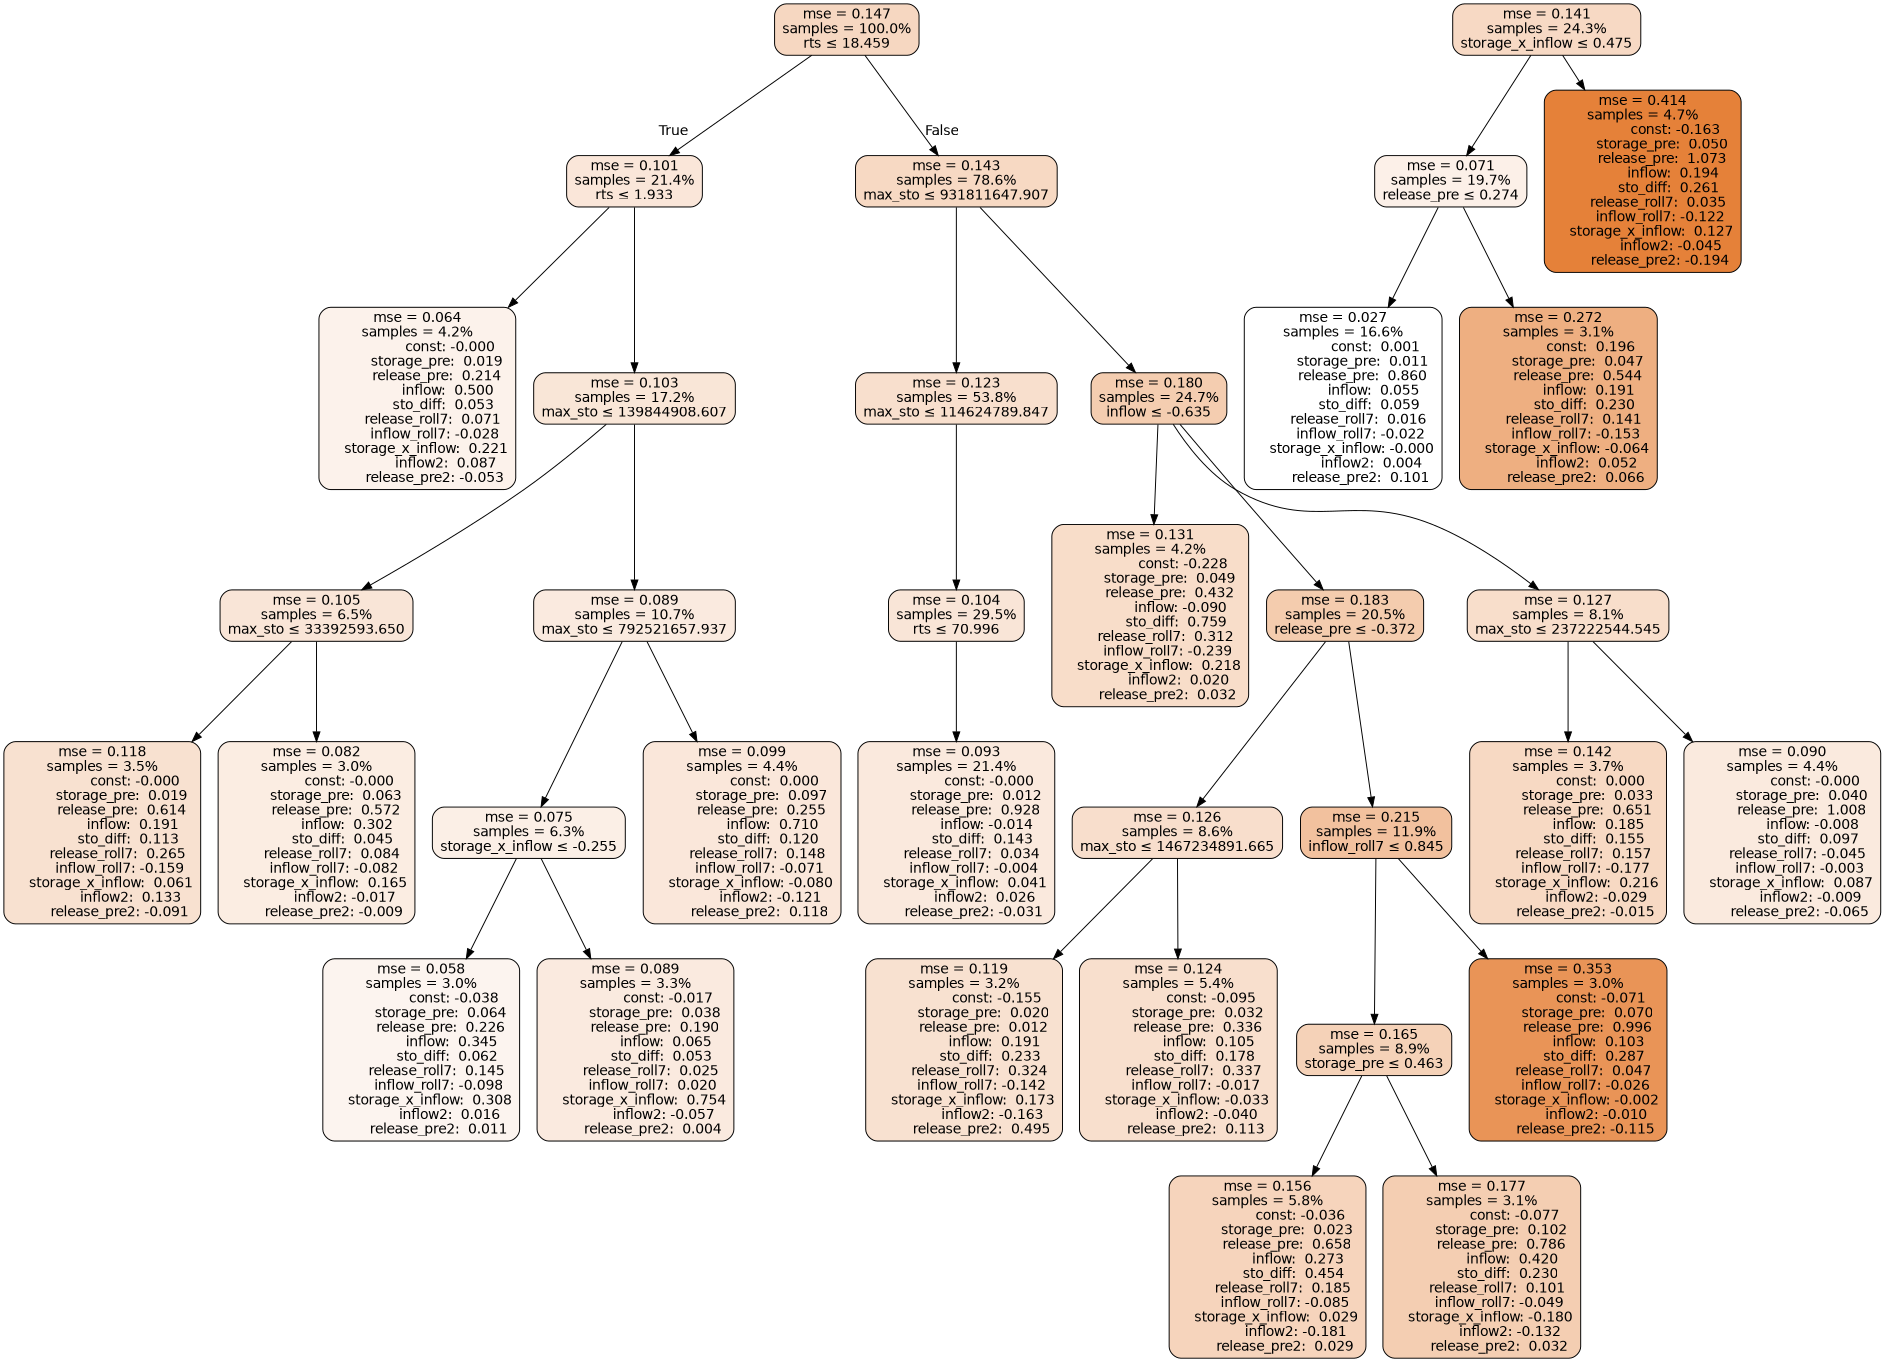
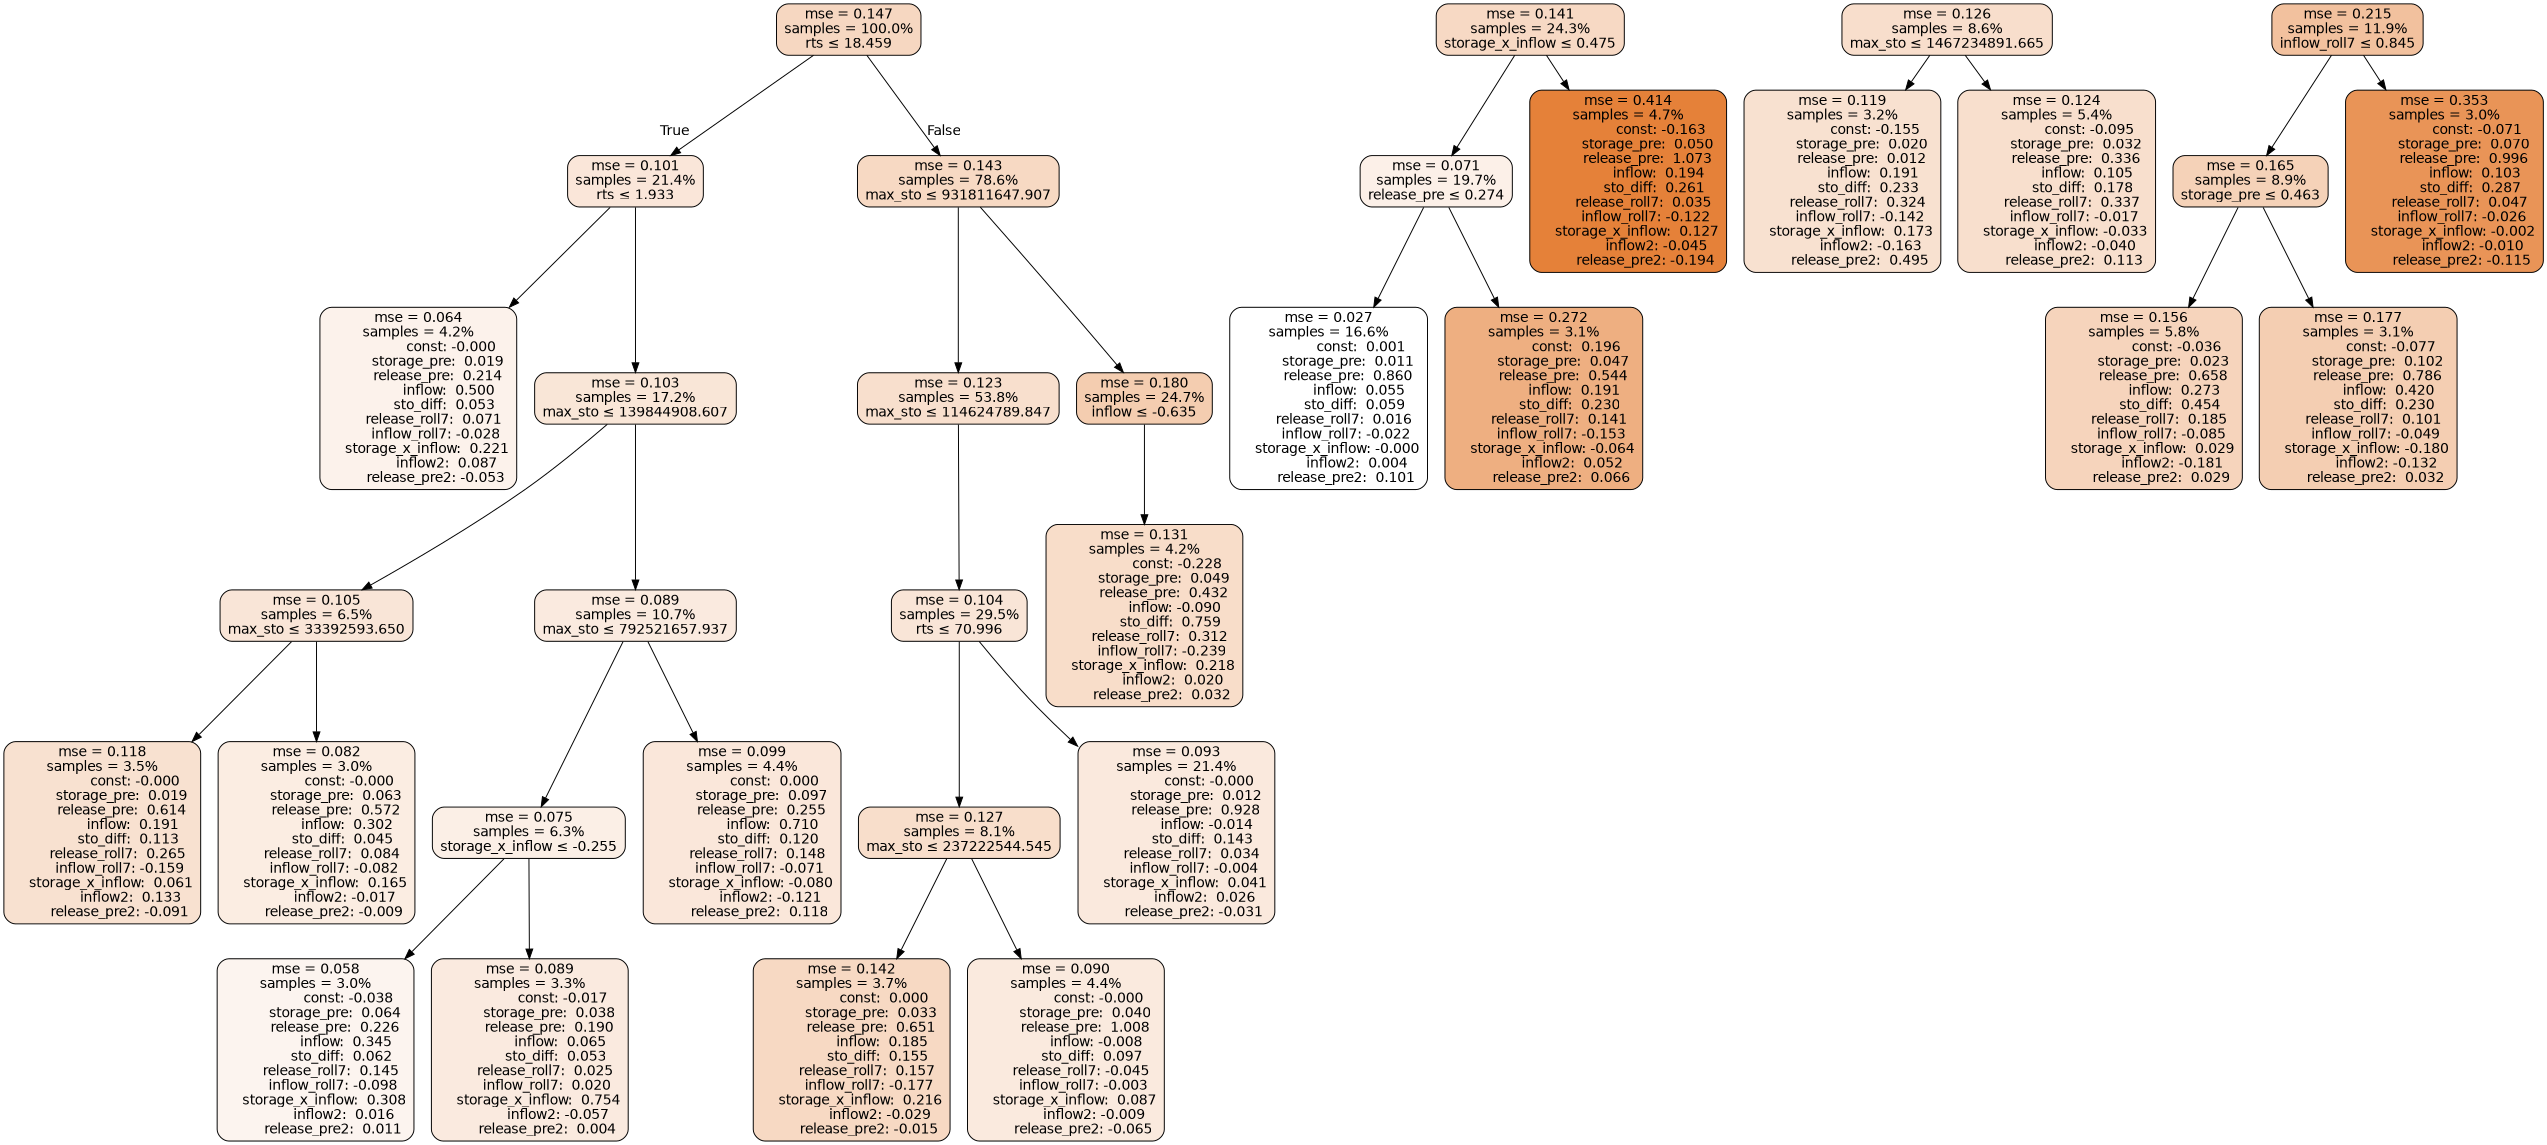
(1345, 511) -> (959, 719)
(1345, 616) -> none
